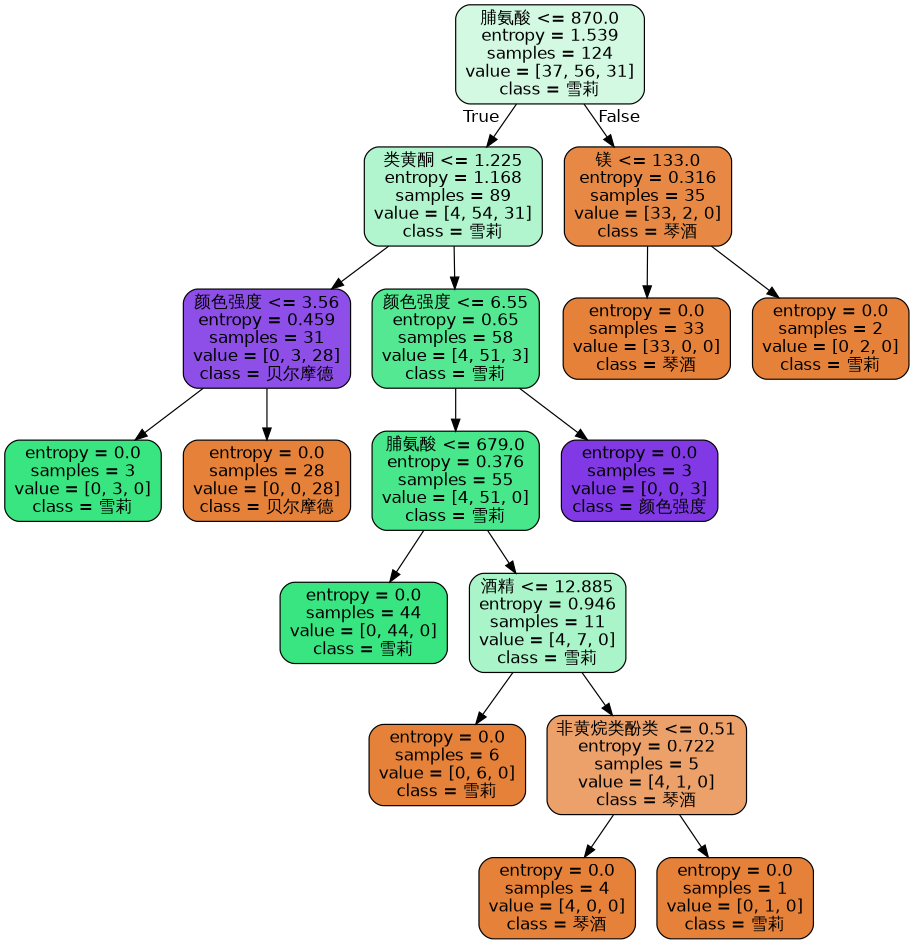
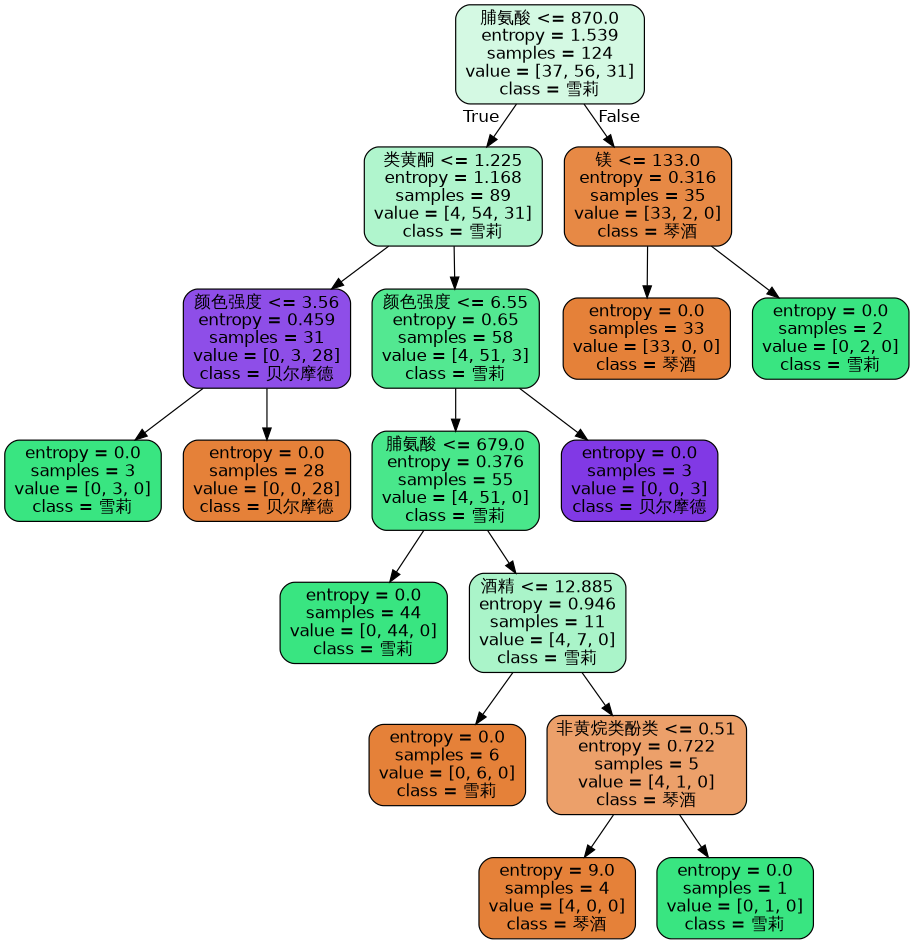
(831, 339) -> (831, 339)
(640, 481) -> (640, 481)
(557, 898) -> (557, 898)
(735, 898) -> (735, 898)
